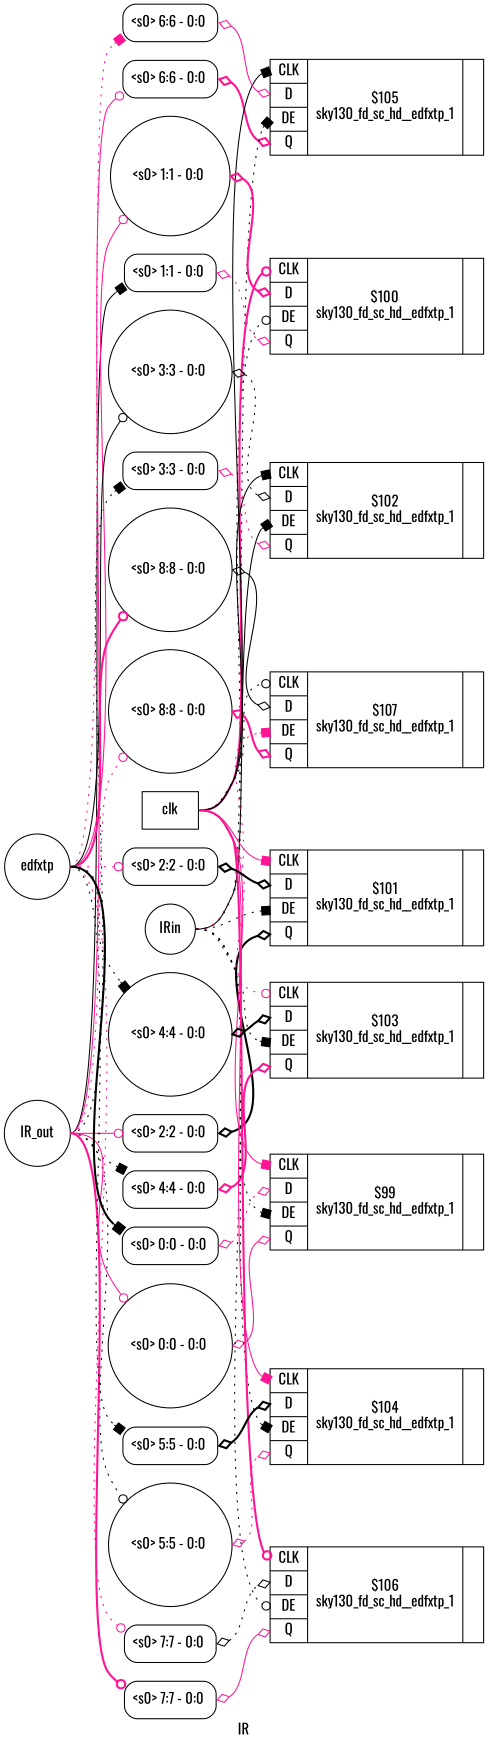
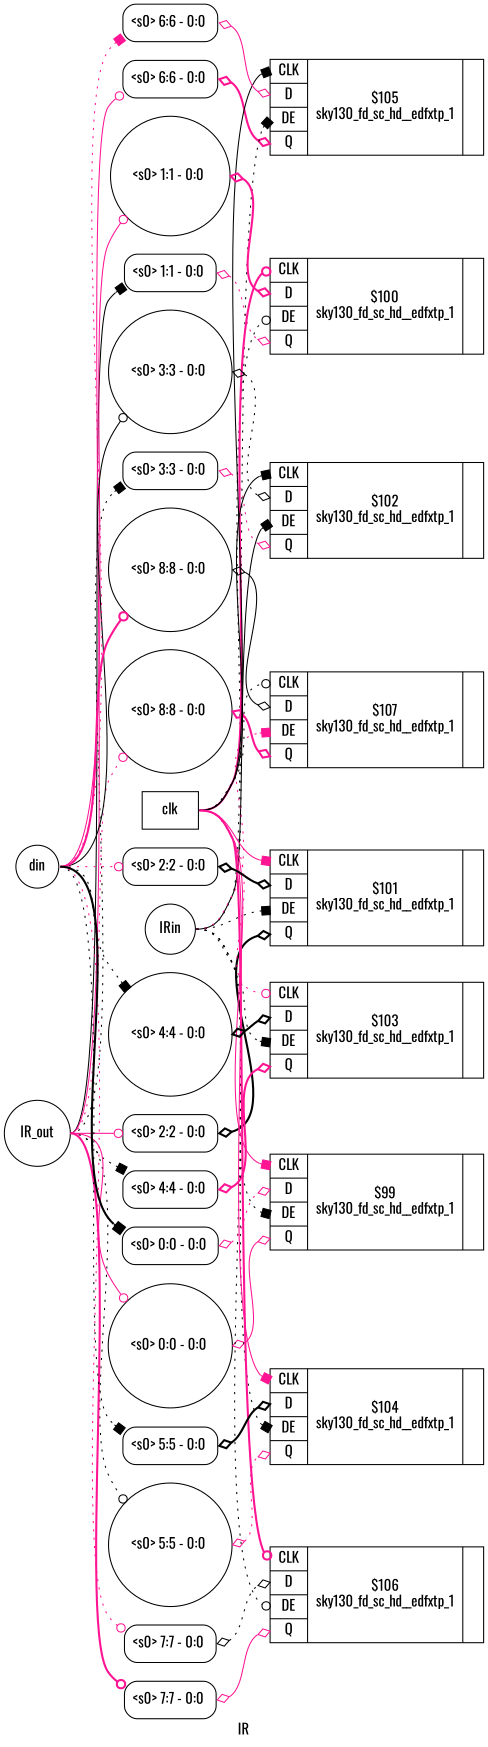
(37, 867) -> (37, 867)
